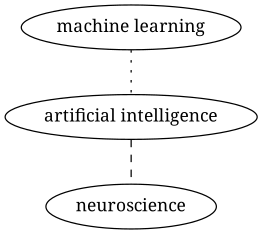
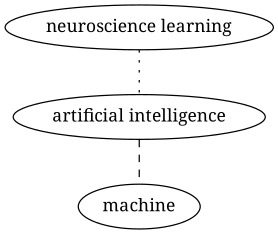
(131, 27) -> (139, 27)
(131, 207) -> (139, 207)
